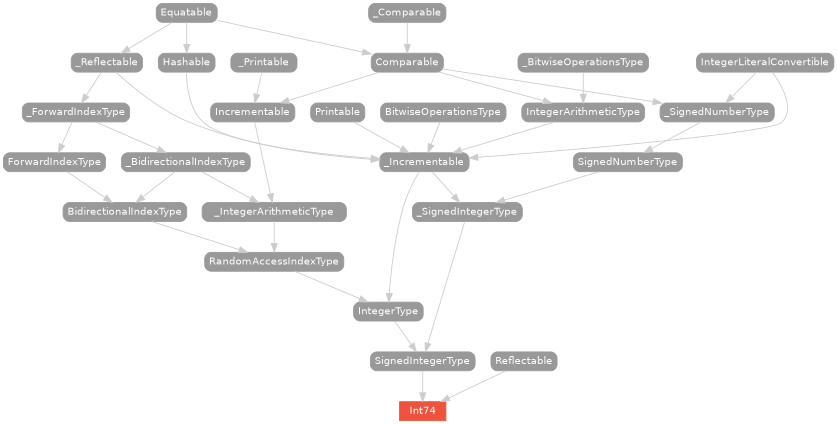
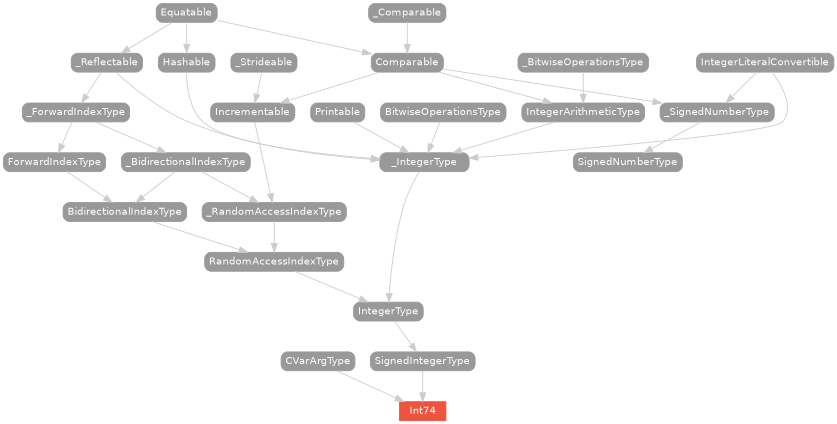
(264, 63) -> (264, 63)
(424, 162) -> (424, 162)
(274, 212) -> (274, 212)
(467, 212) -> none
none -> (318, 361)
(524, 361) -> none
